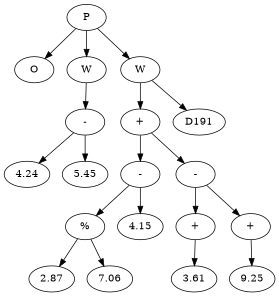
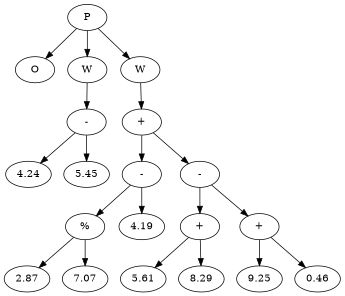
(199, 122) -> none
(140, 227) -> (142, 227)
(110, 279) -> (85, 279)
(194, 279) -> (143, 279)
none -> (201, 279)
none -> (318, 279)
